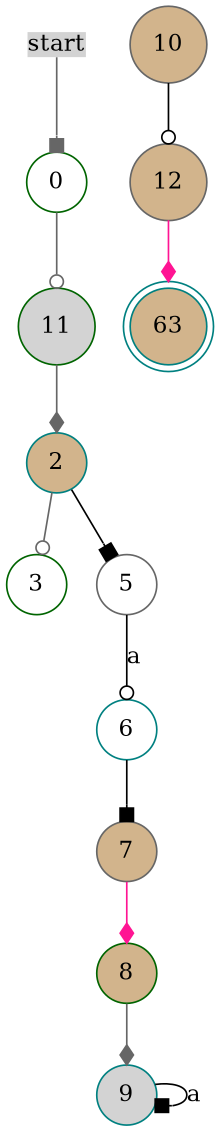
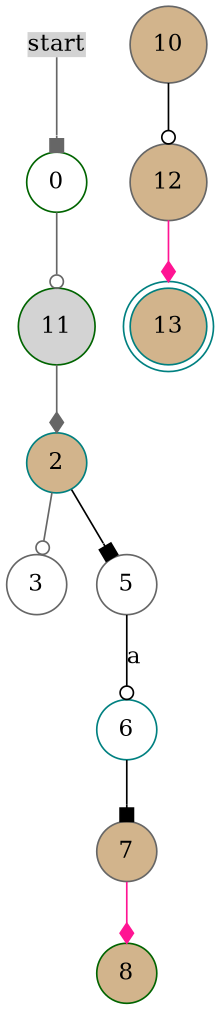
(168, 327) -> (168, 327)
(37, 585) -> (37, 585)
(127, 1095) -> none
